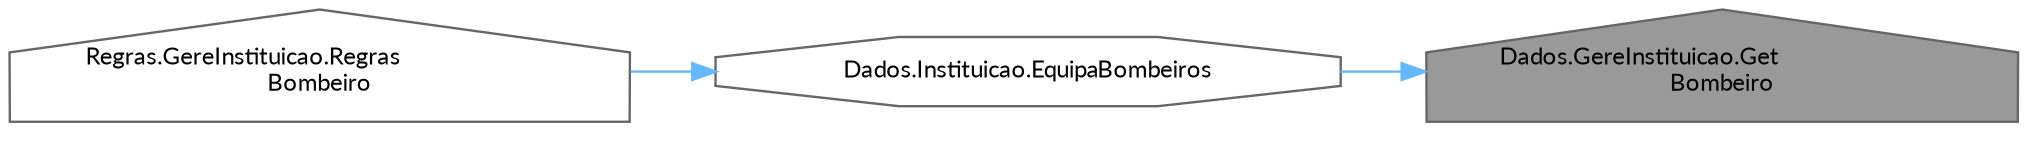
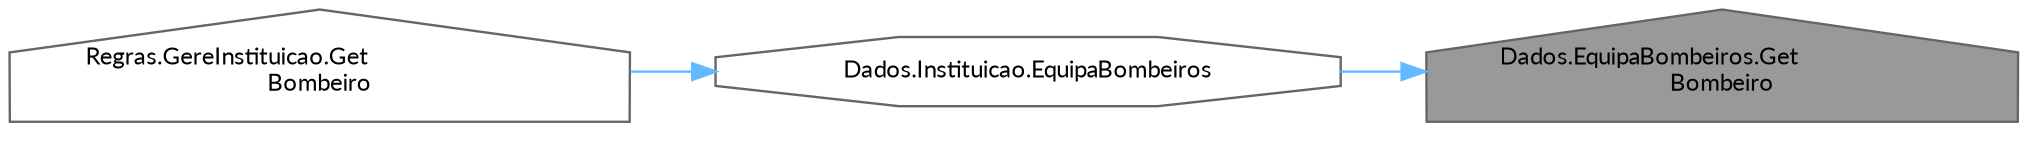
(320, 72) -> (320, 72)
(1722, 72) -> (1722, 72)
